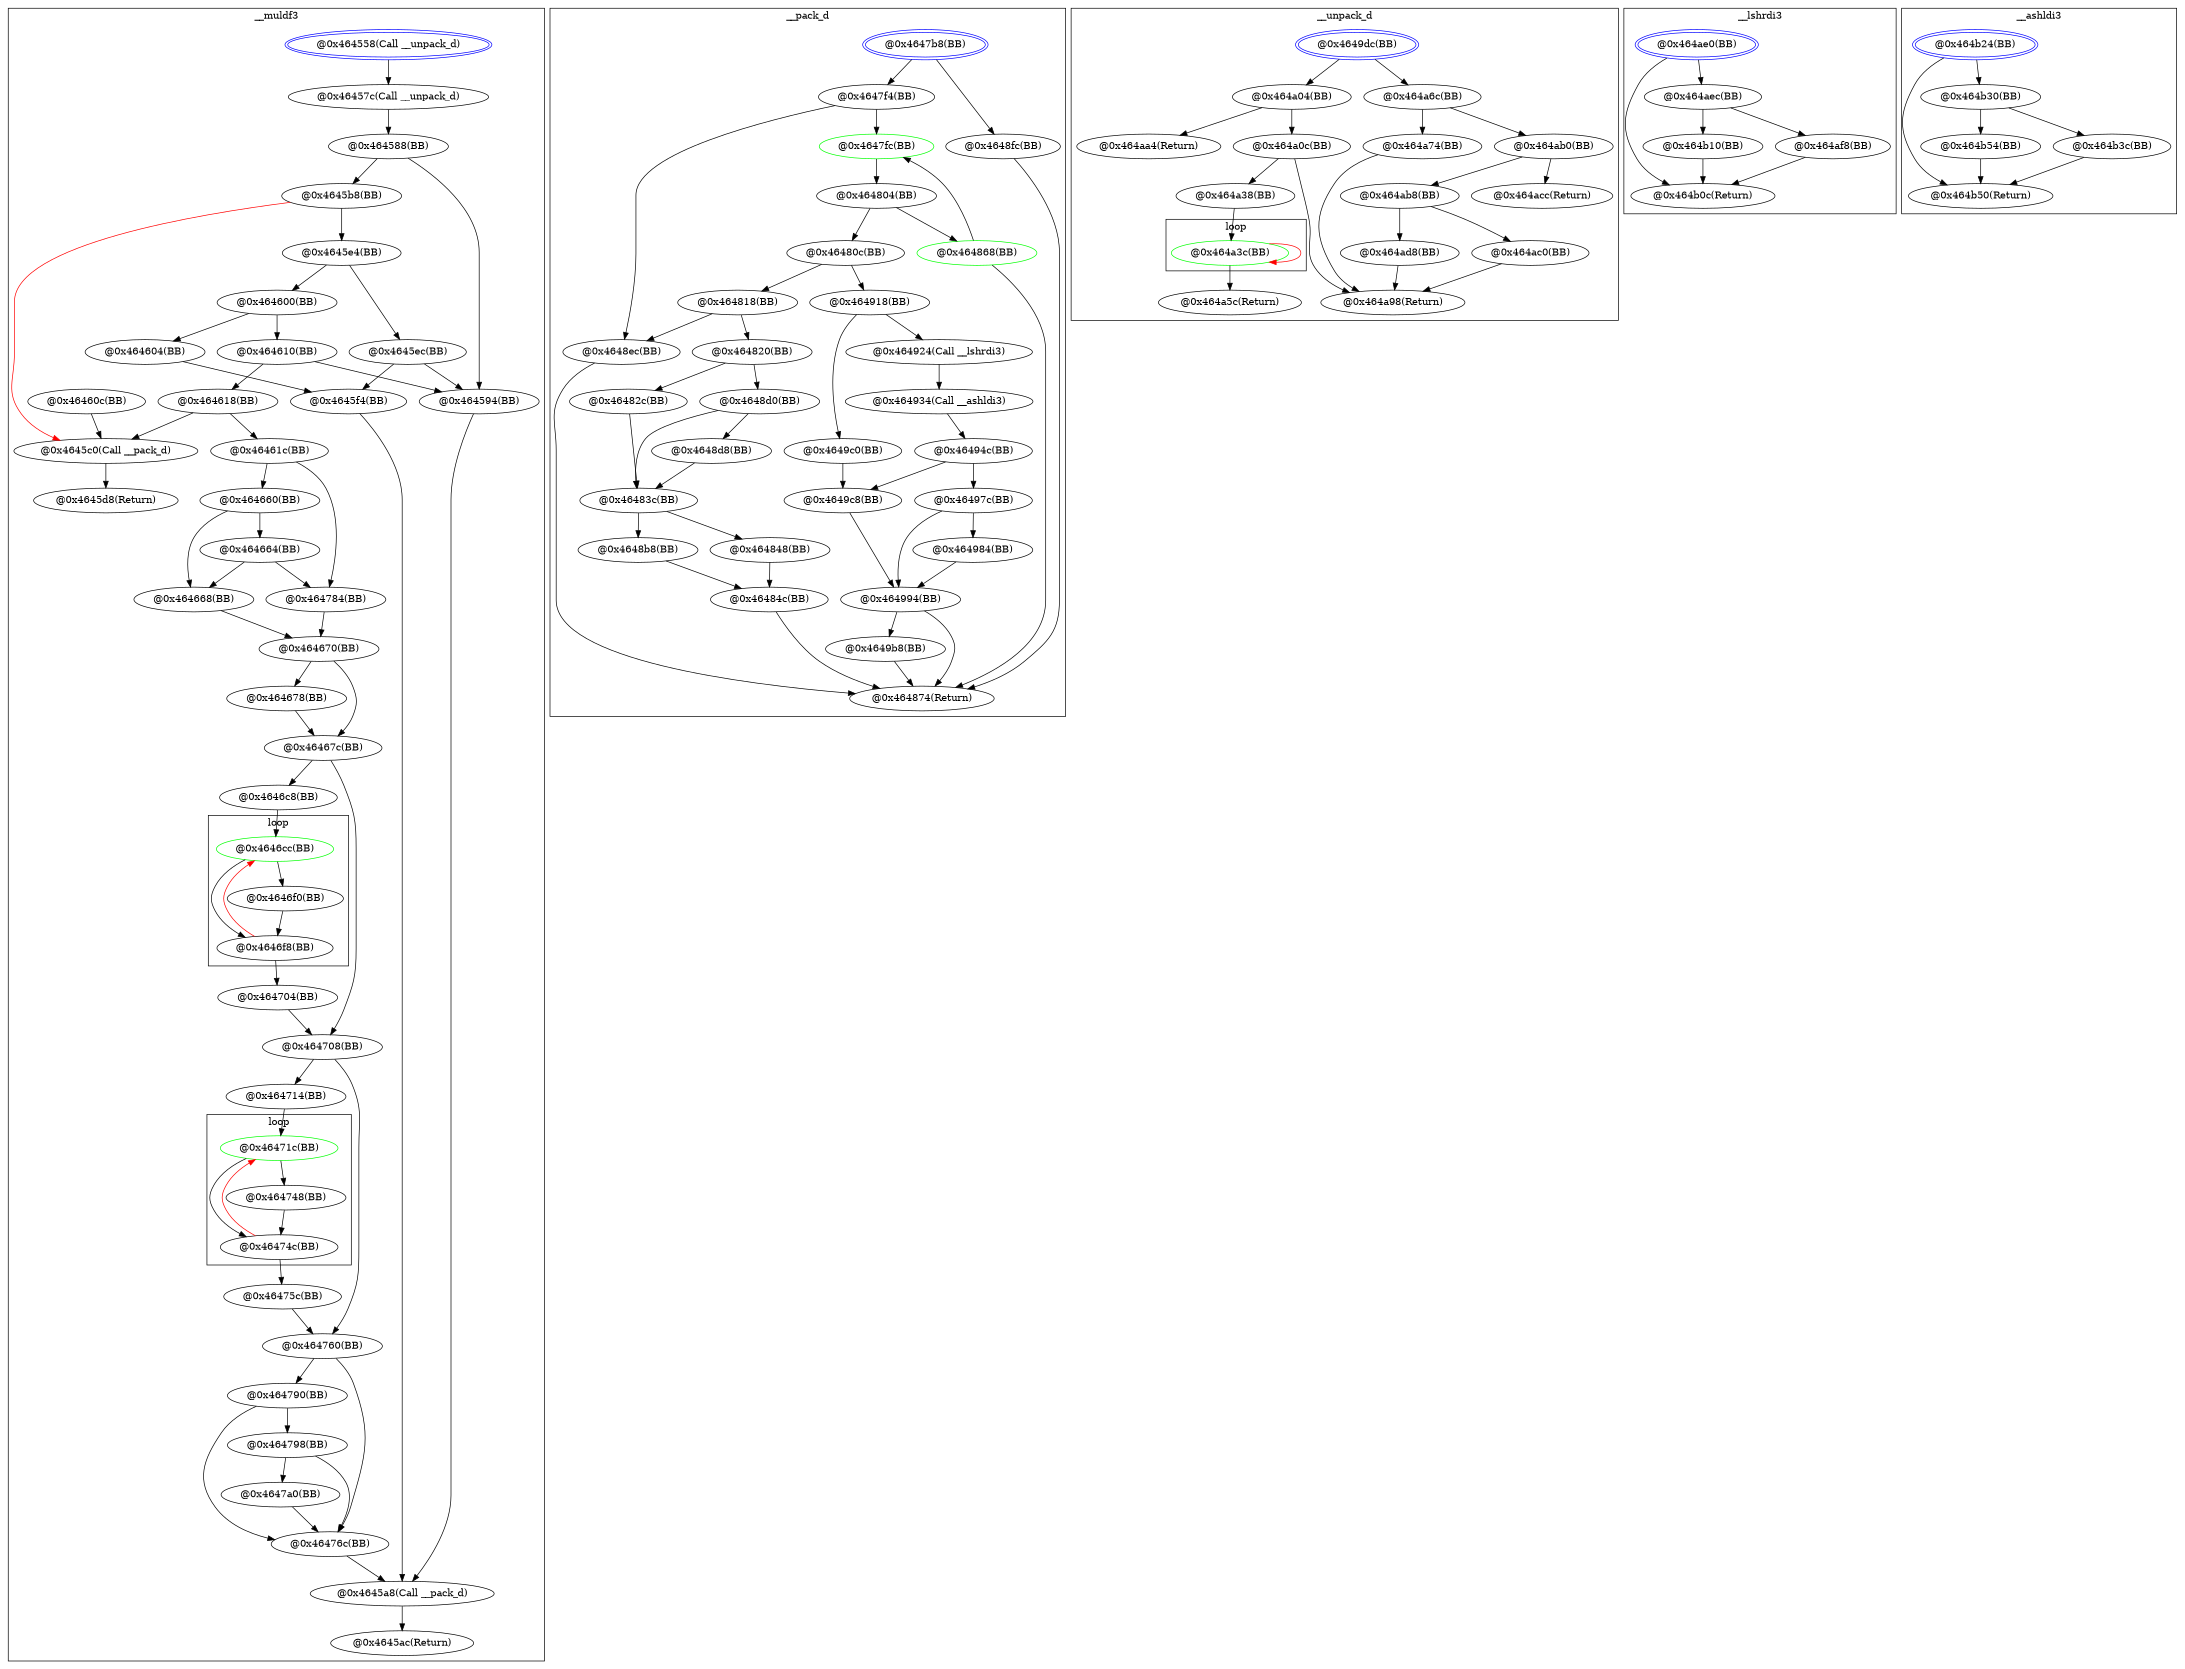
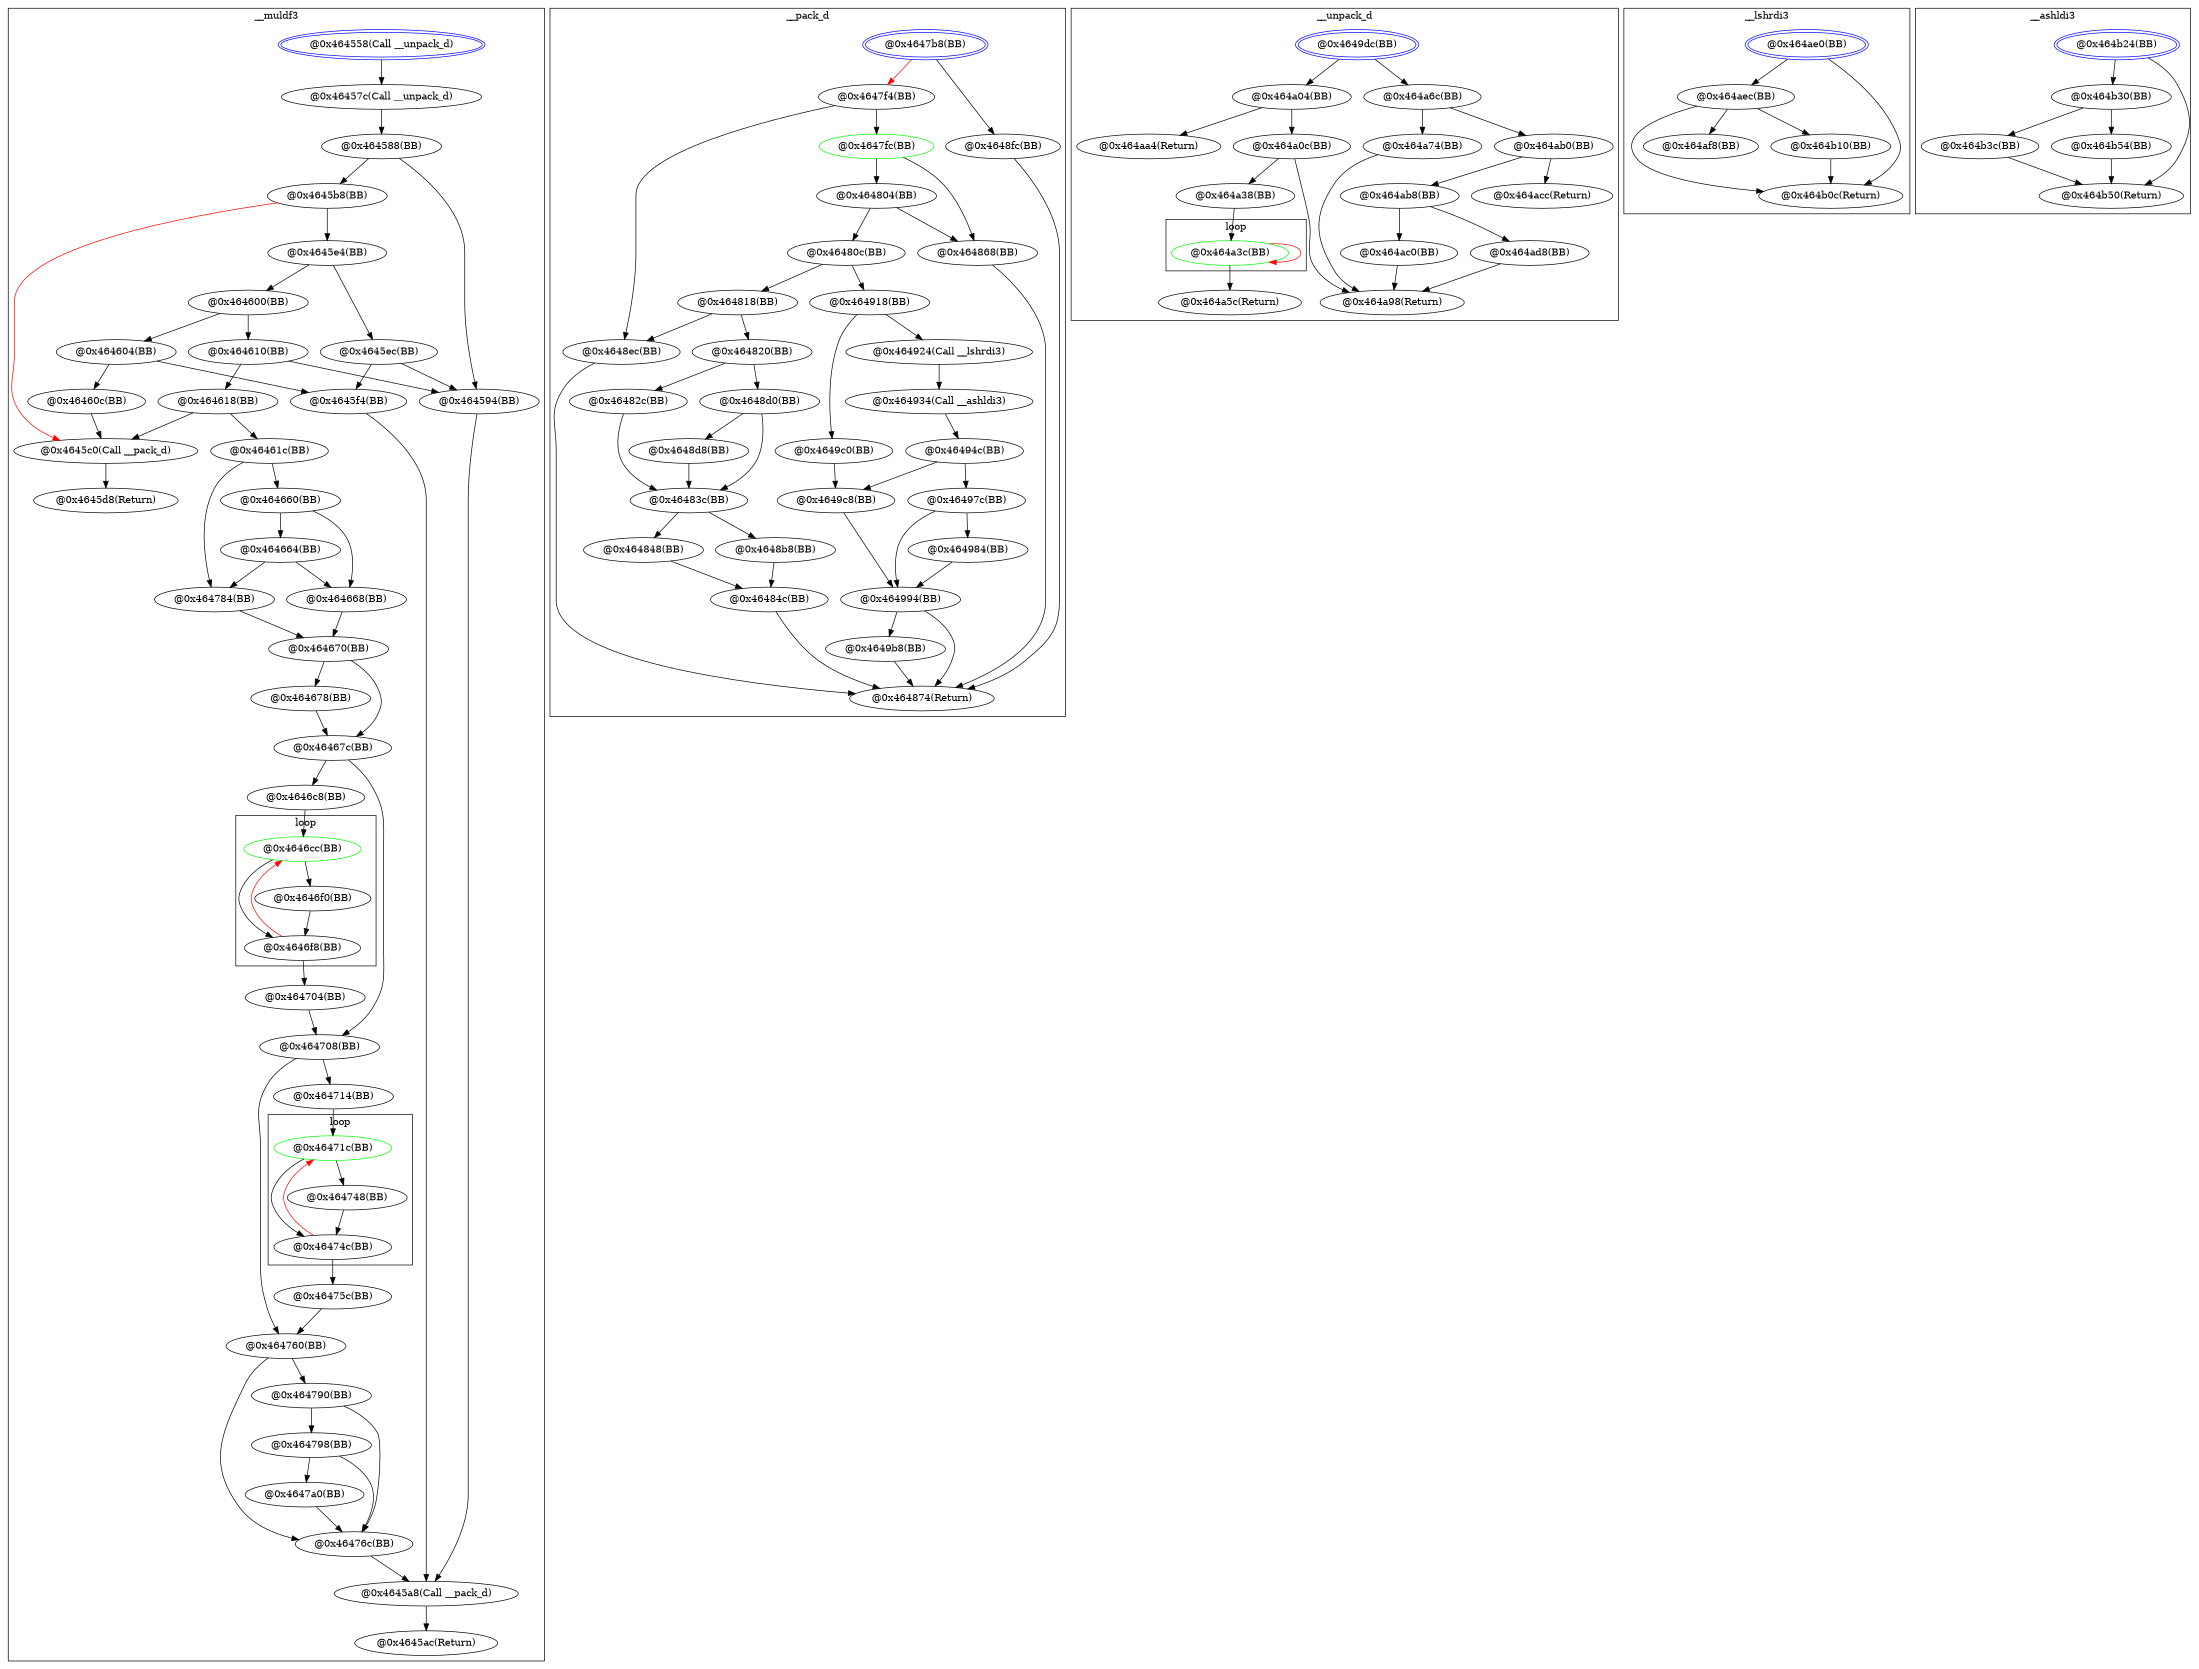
(902, 70) -> (902, 70)
(1772, 170) -> (1650, 168)
(950, 193) -> (946, 188)
(977, 253) -> (978, 253)
none -> (103, 374)
